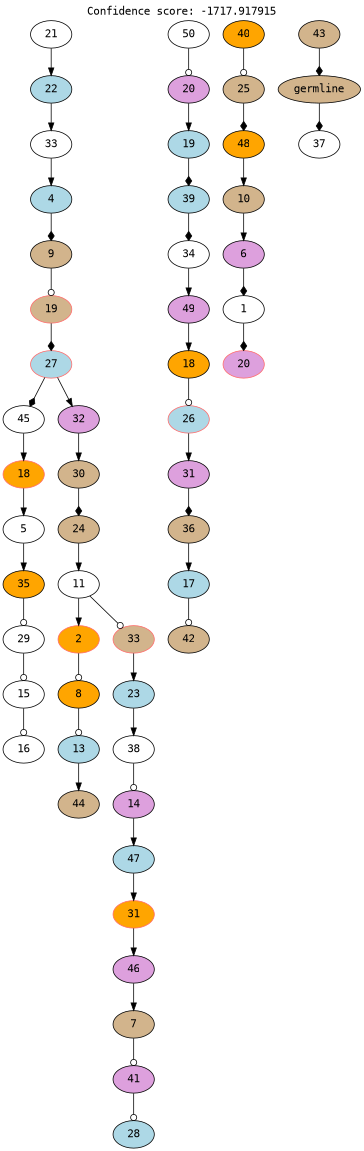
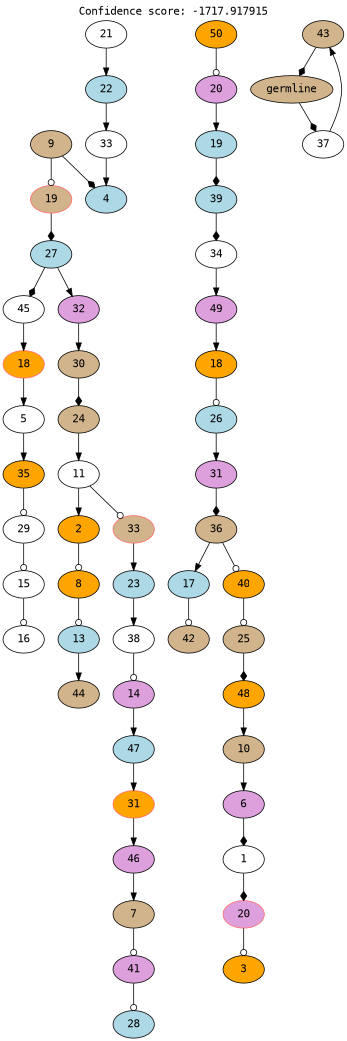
(189, 34) -> (216, 34)
none -> (342, 93)
(51, 222) -> (75, 169)
(51, 364) -> (51, 254)
(189, 419) -> (216, 419)
none -> (229, 554)
(79, 639) -> (79, 529)
none -> (244, 969)
